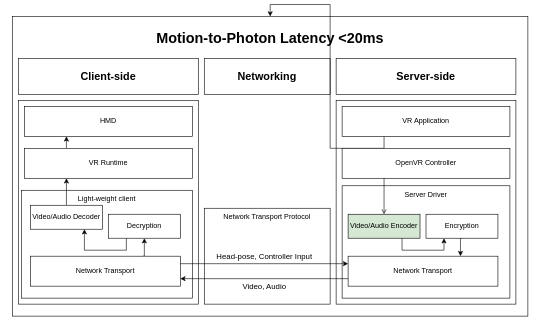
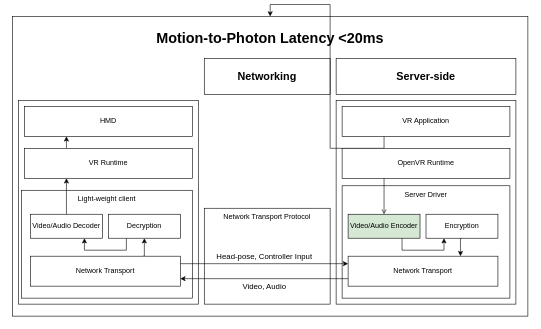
(108, 77) -> none
(426, 164) -> (426, 164)
(66, 218) -> (66, 227)
